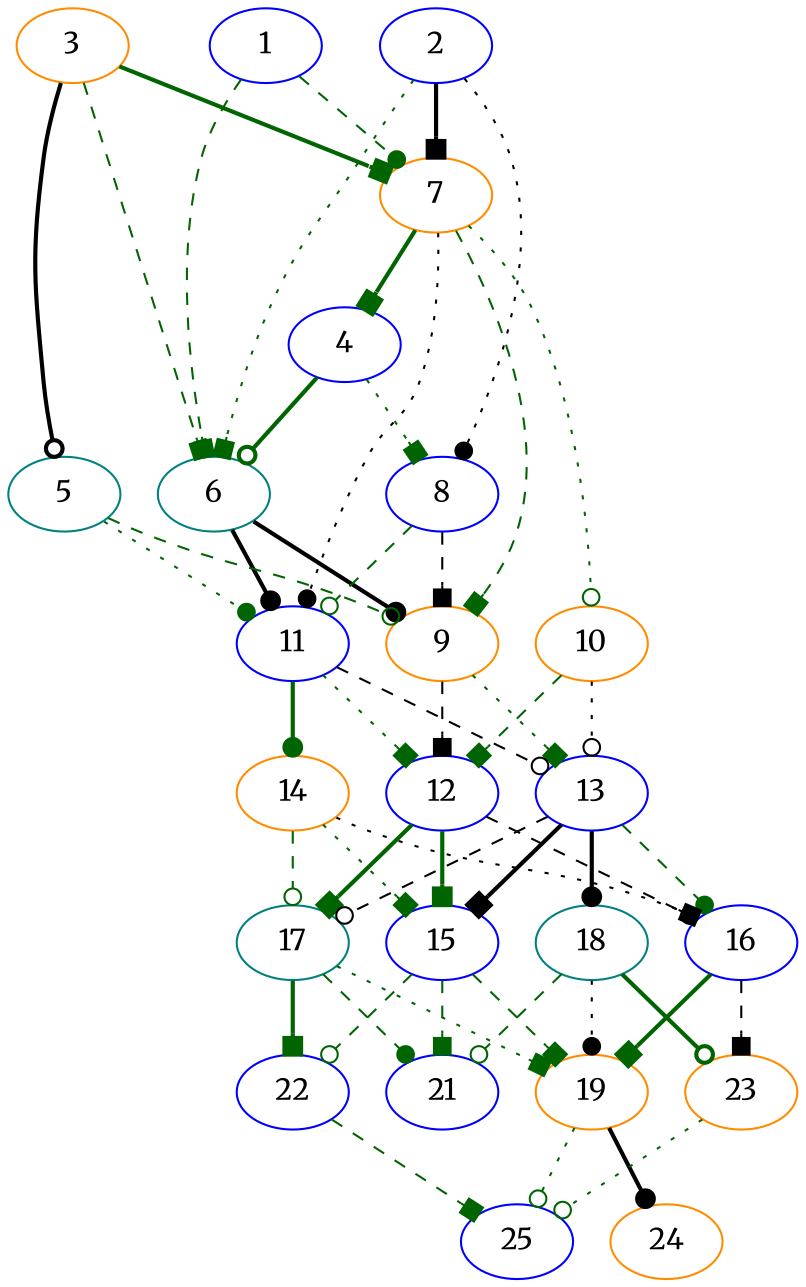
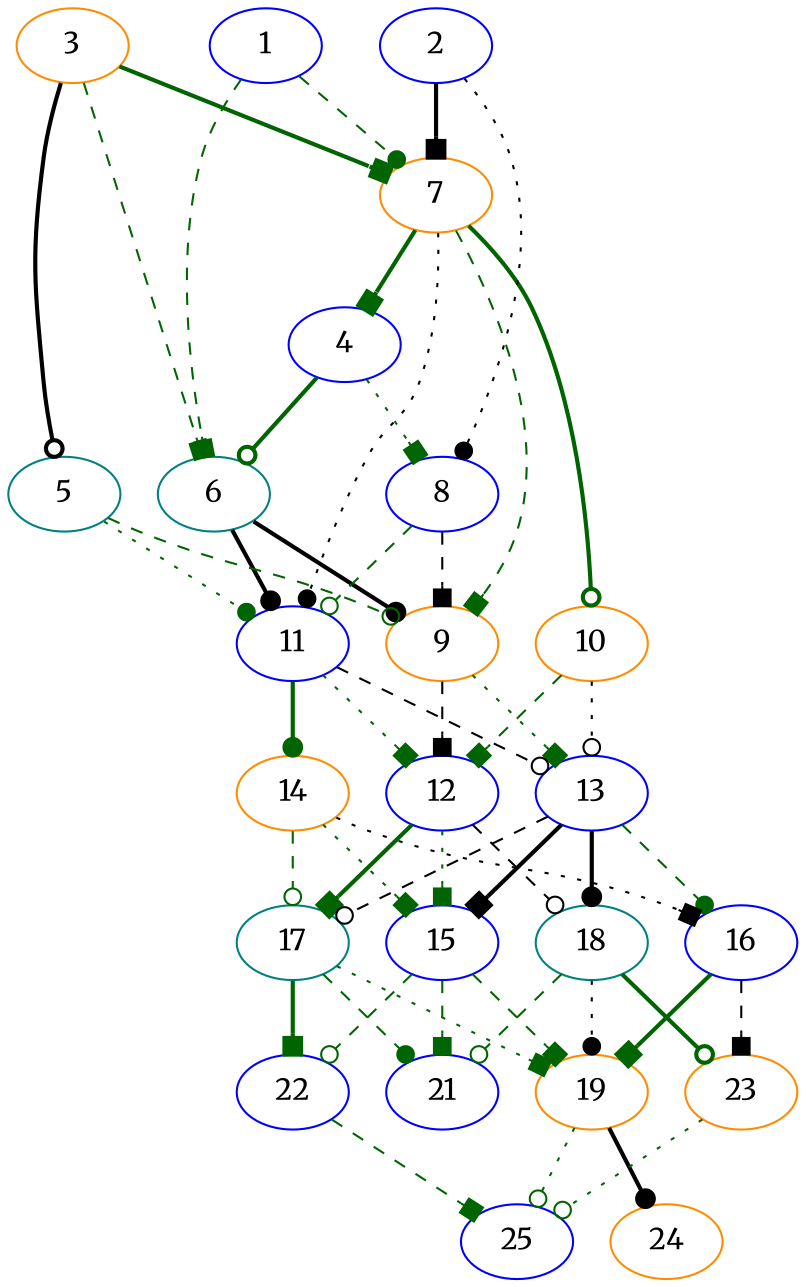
(300, 248) -> none
(563, 395) -> (563, 395)
(442, 858) -> (442, 858)
(579, 862) -> (511, 862)
